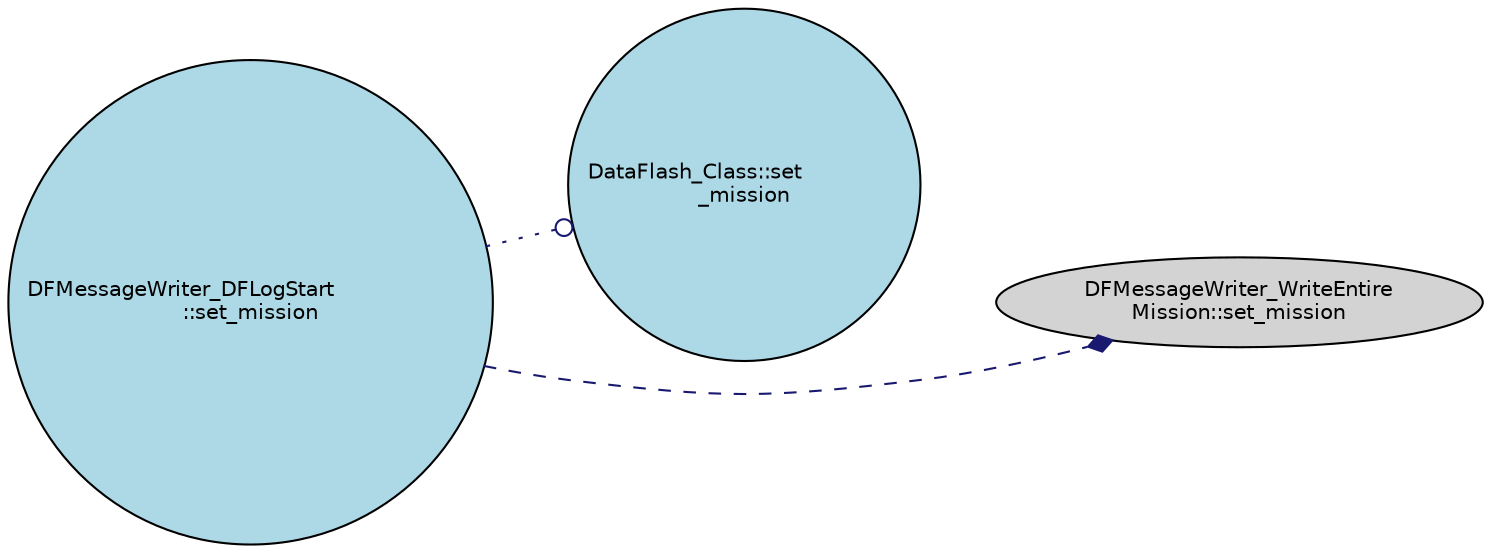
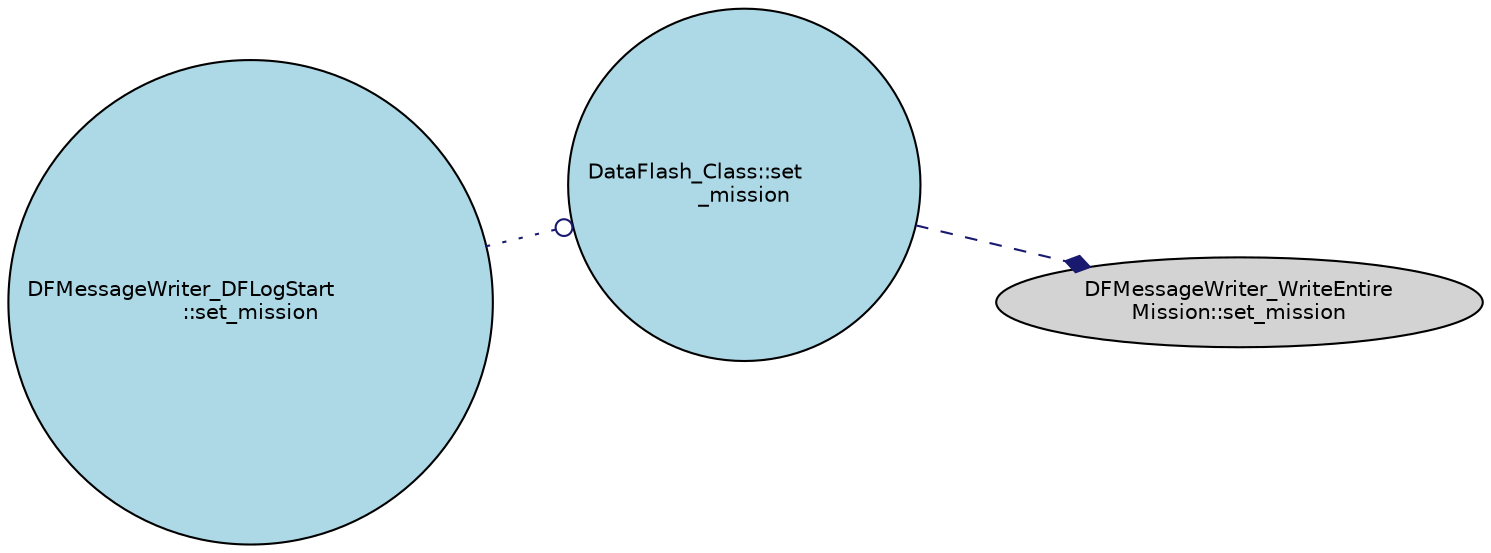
(787, 393) -> (991, 243)
